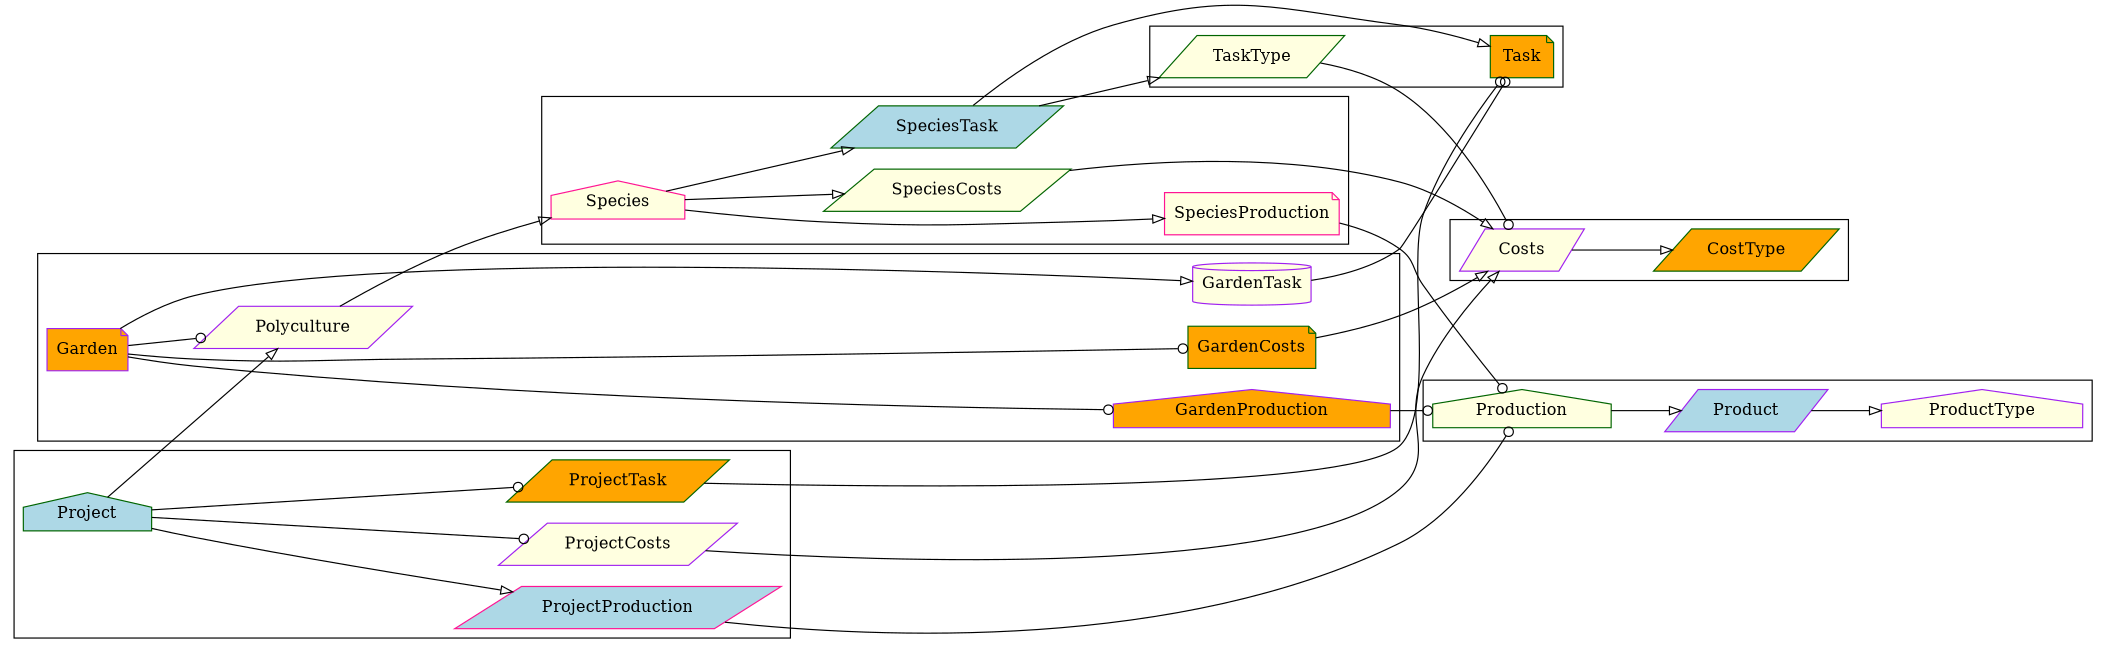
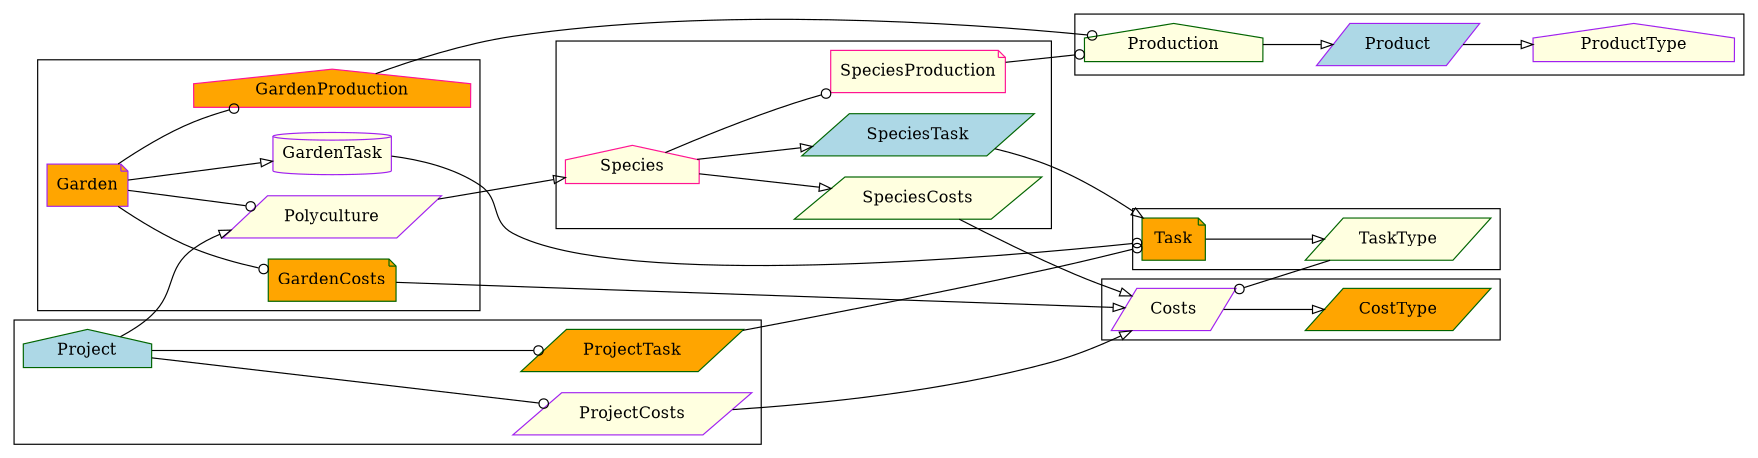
(1110, 89) -> (1259, 239)
(919, 225) -> (742, 121)
(1252, 411) -> (332, 90)
(618, 608) -> none
